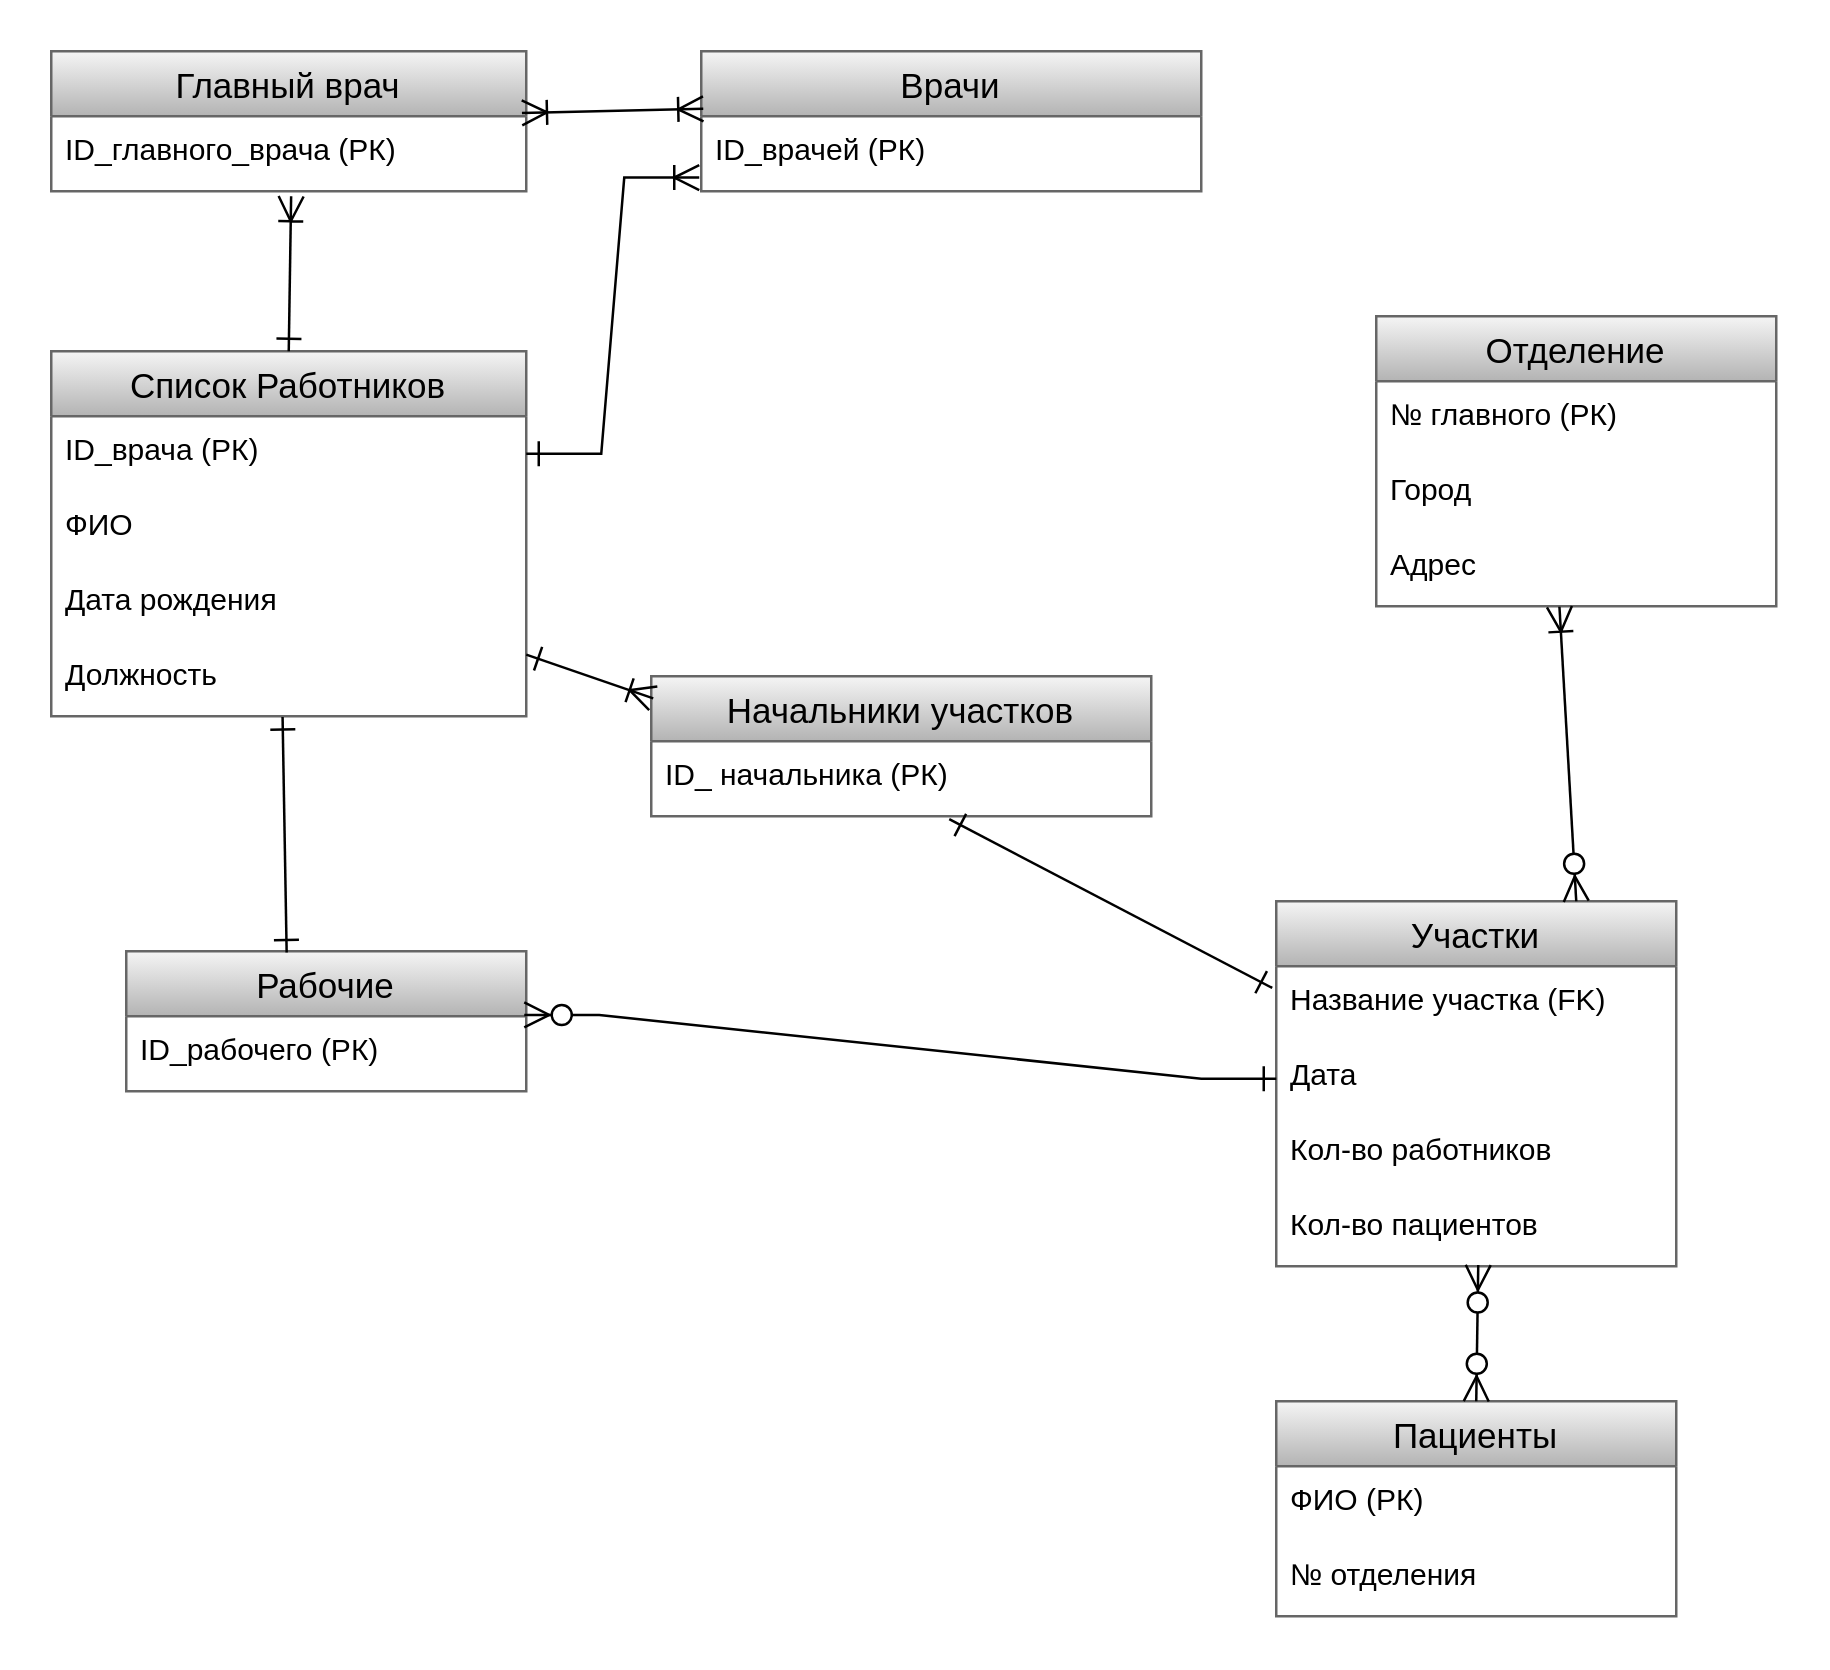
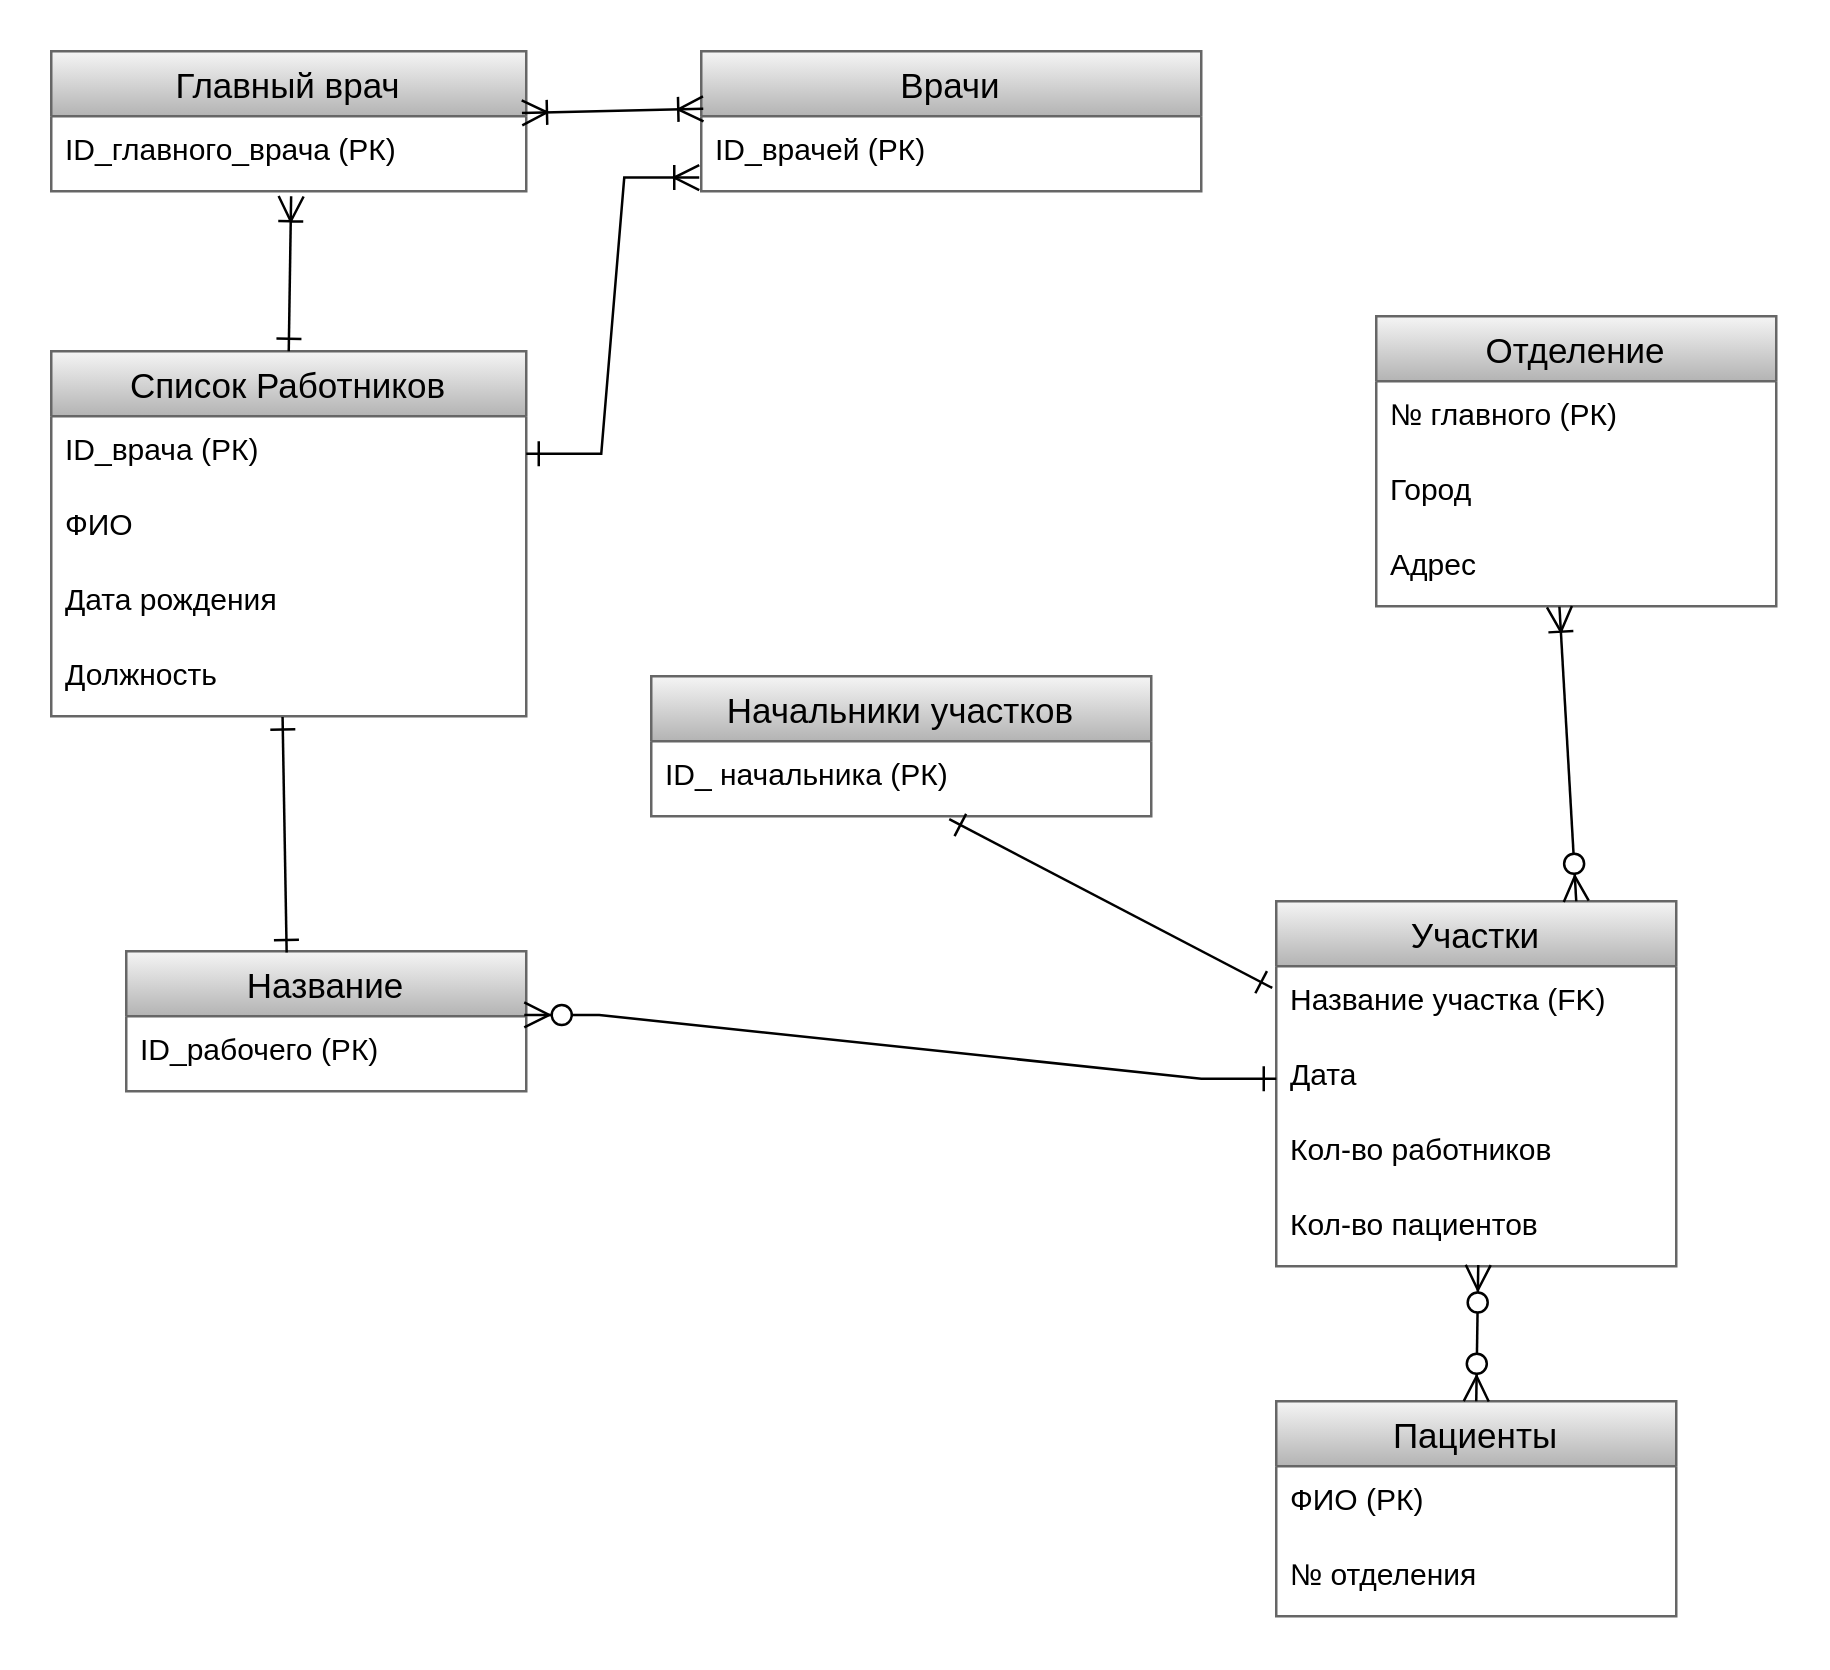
(592, 677) -> none
(325, 986) -> (325, 986)
